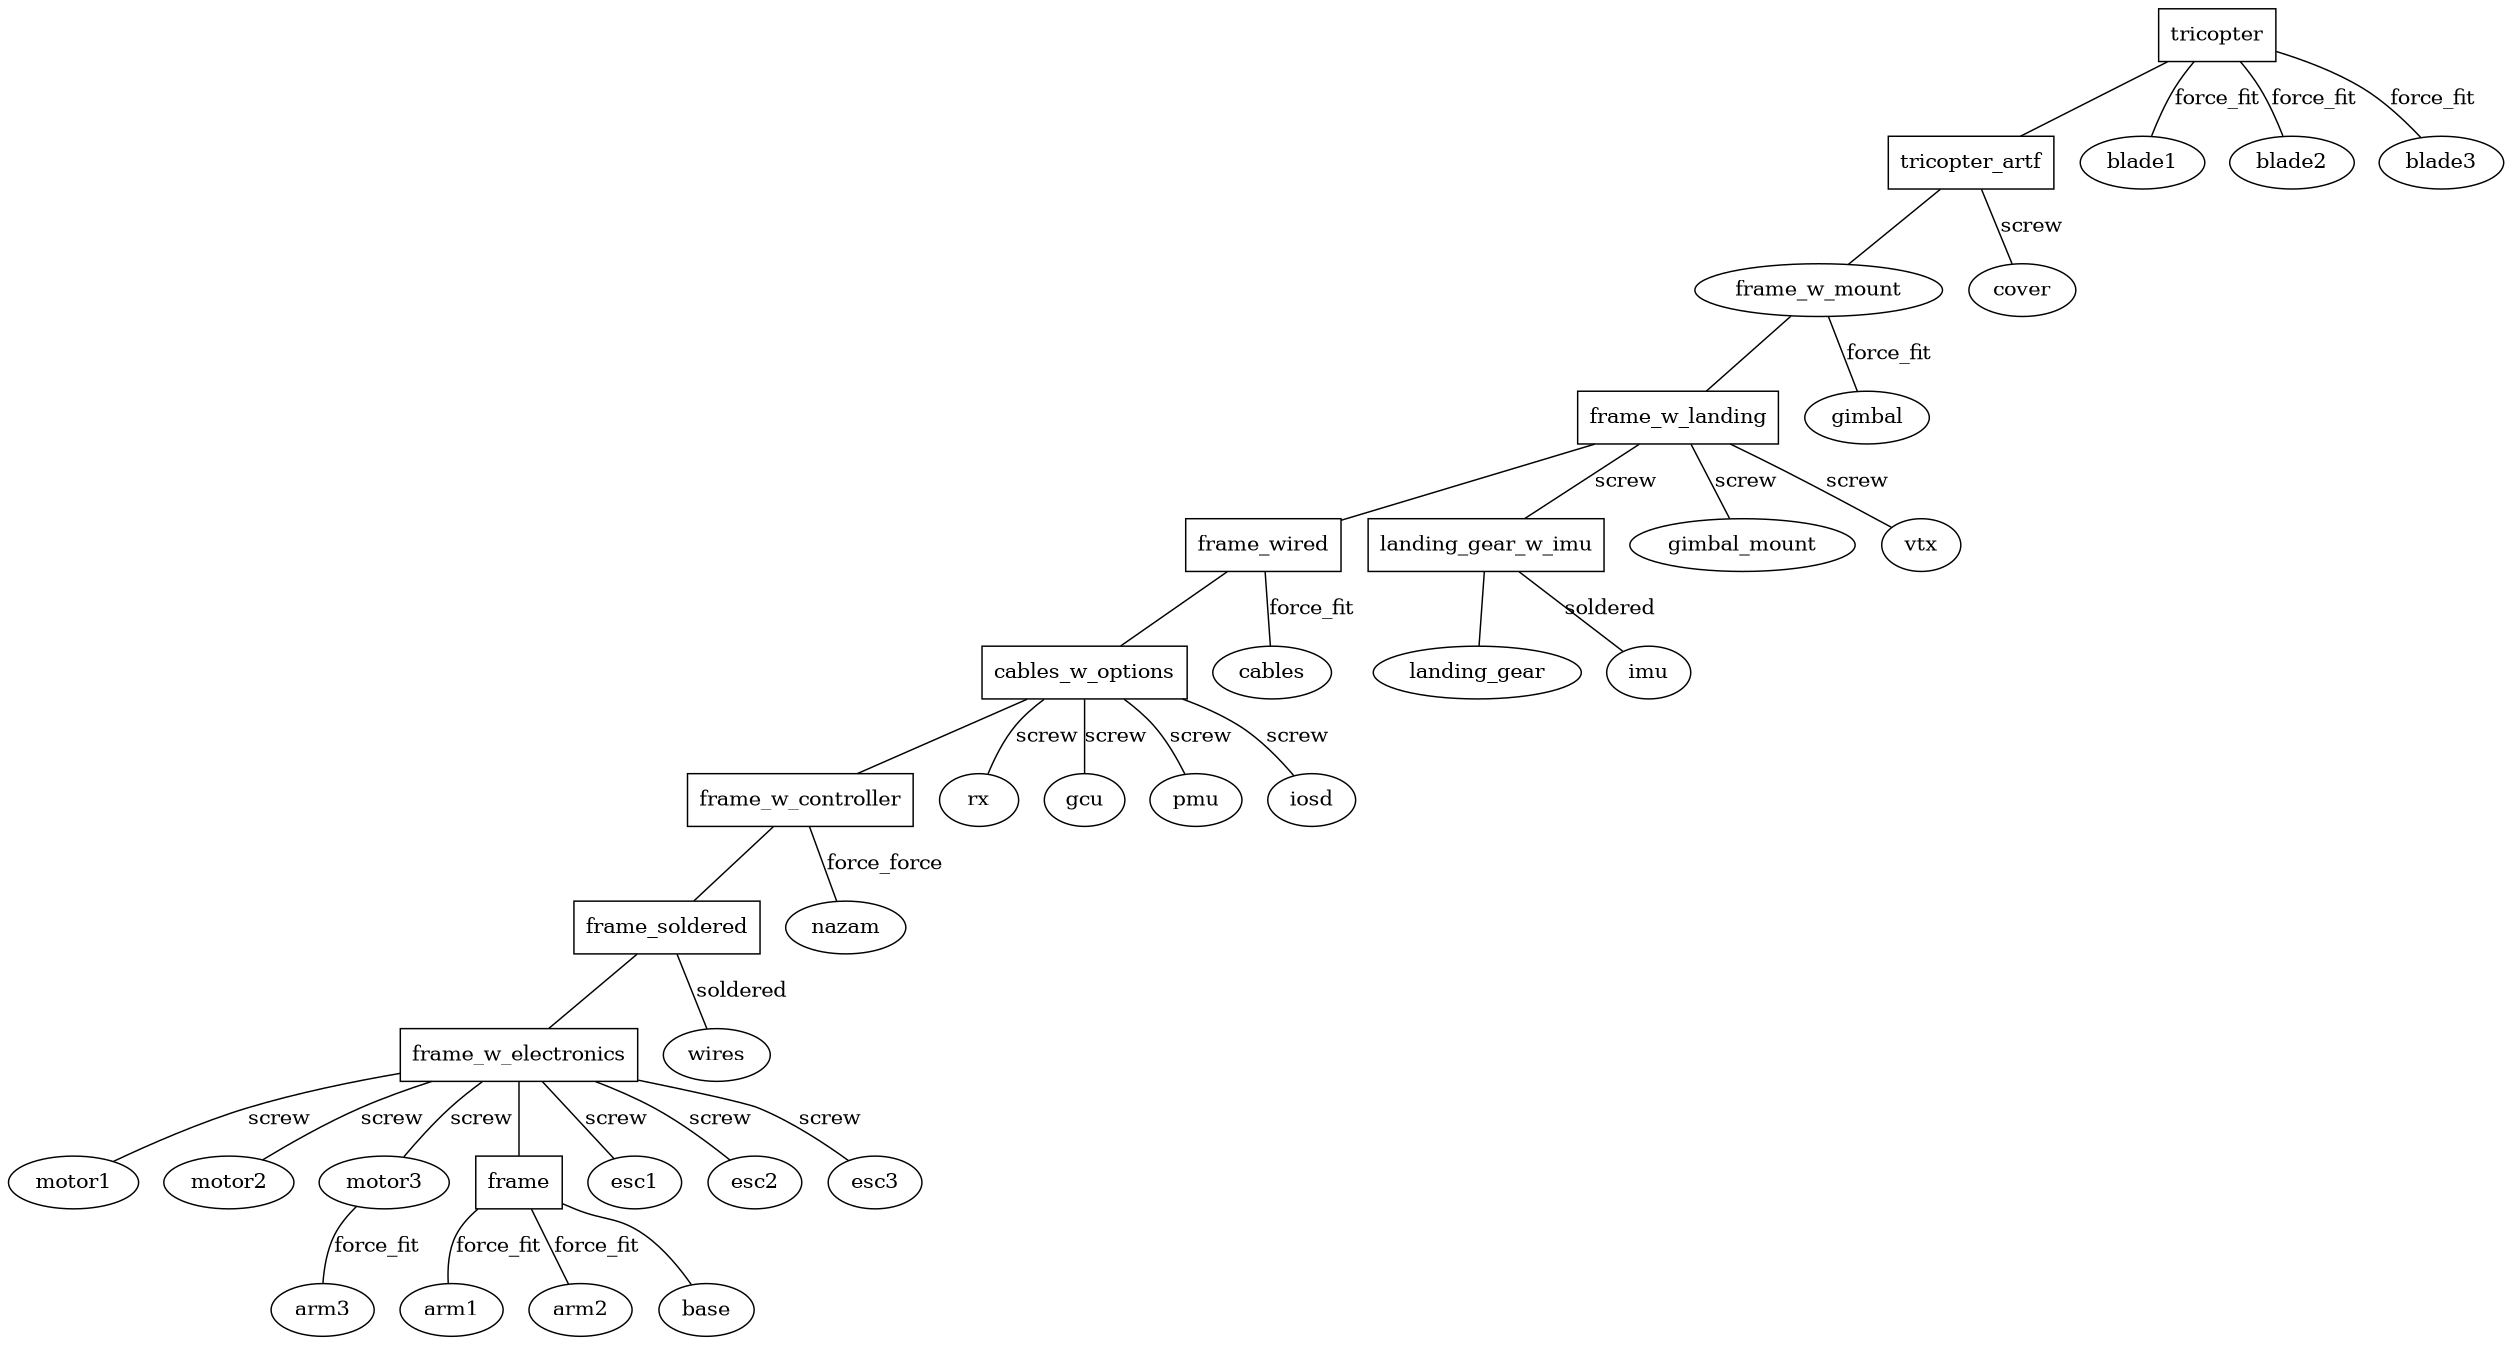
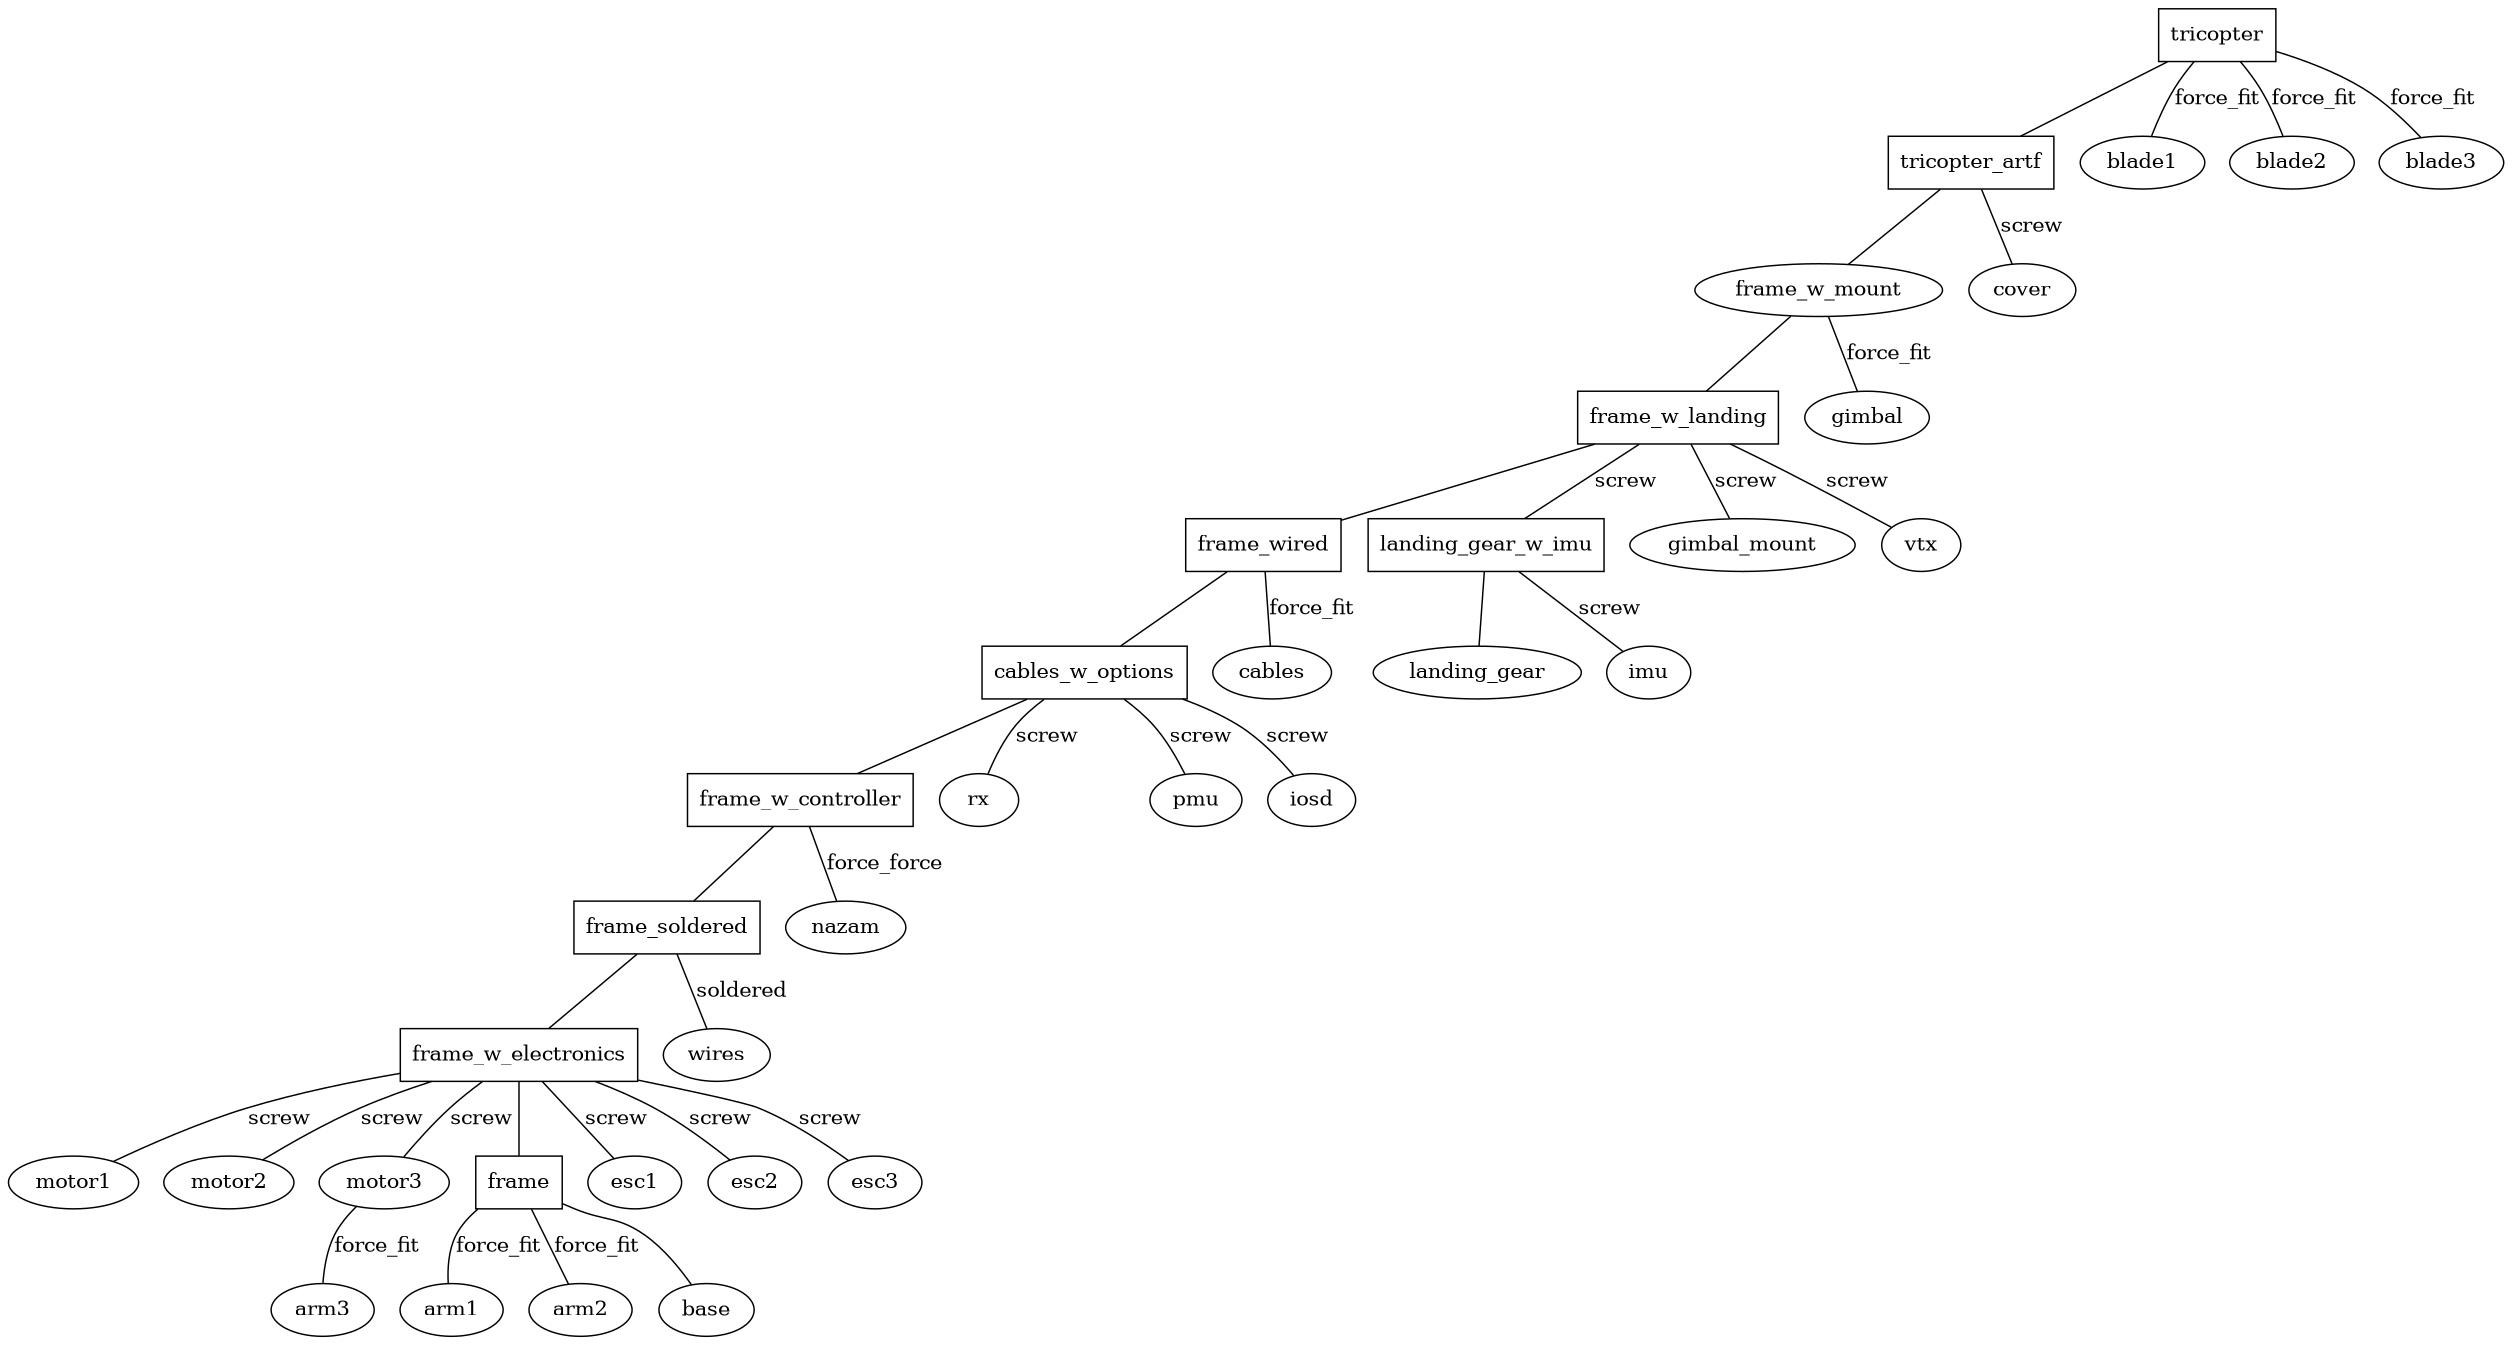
(1610, 609) -> (1610, 609)
(1085, 800) -> none
